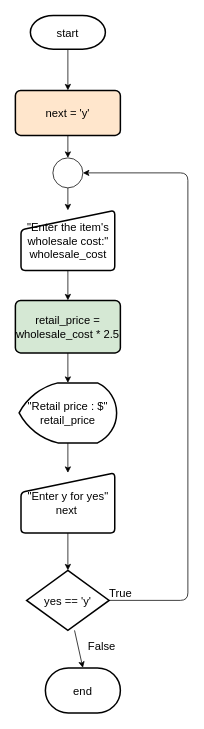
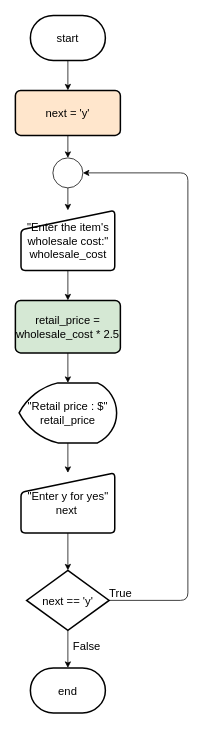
(68, 32) -> (68, 38)
(68, 600) -> (68, 600)
(102, 645) -> (87, 645)
(83, 690) -> (68, 690)
